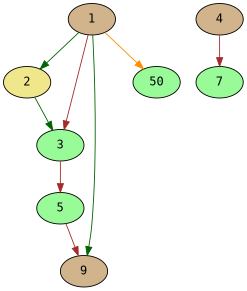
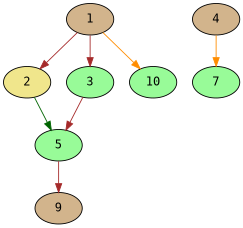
(220, 46) -> (216, 46)
(63, 48) -> (62, 48)
(157, 82) -> (153, 82)
(42, 110) -> (41, 110)
(95, 141) -> none
